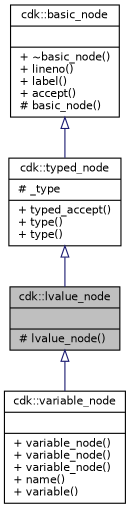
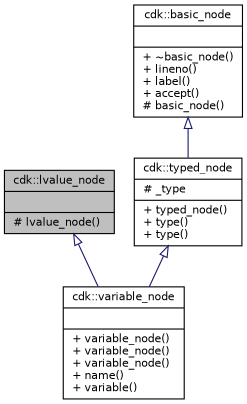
(65, 210) -> (185, 210)
(65, 272) -> (156, 271)
